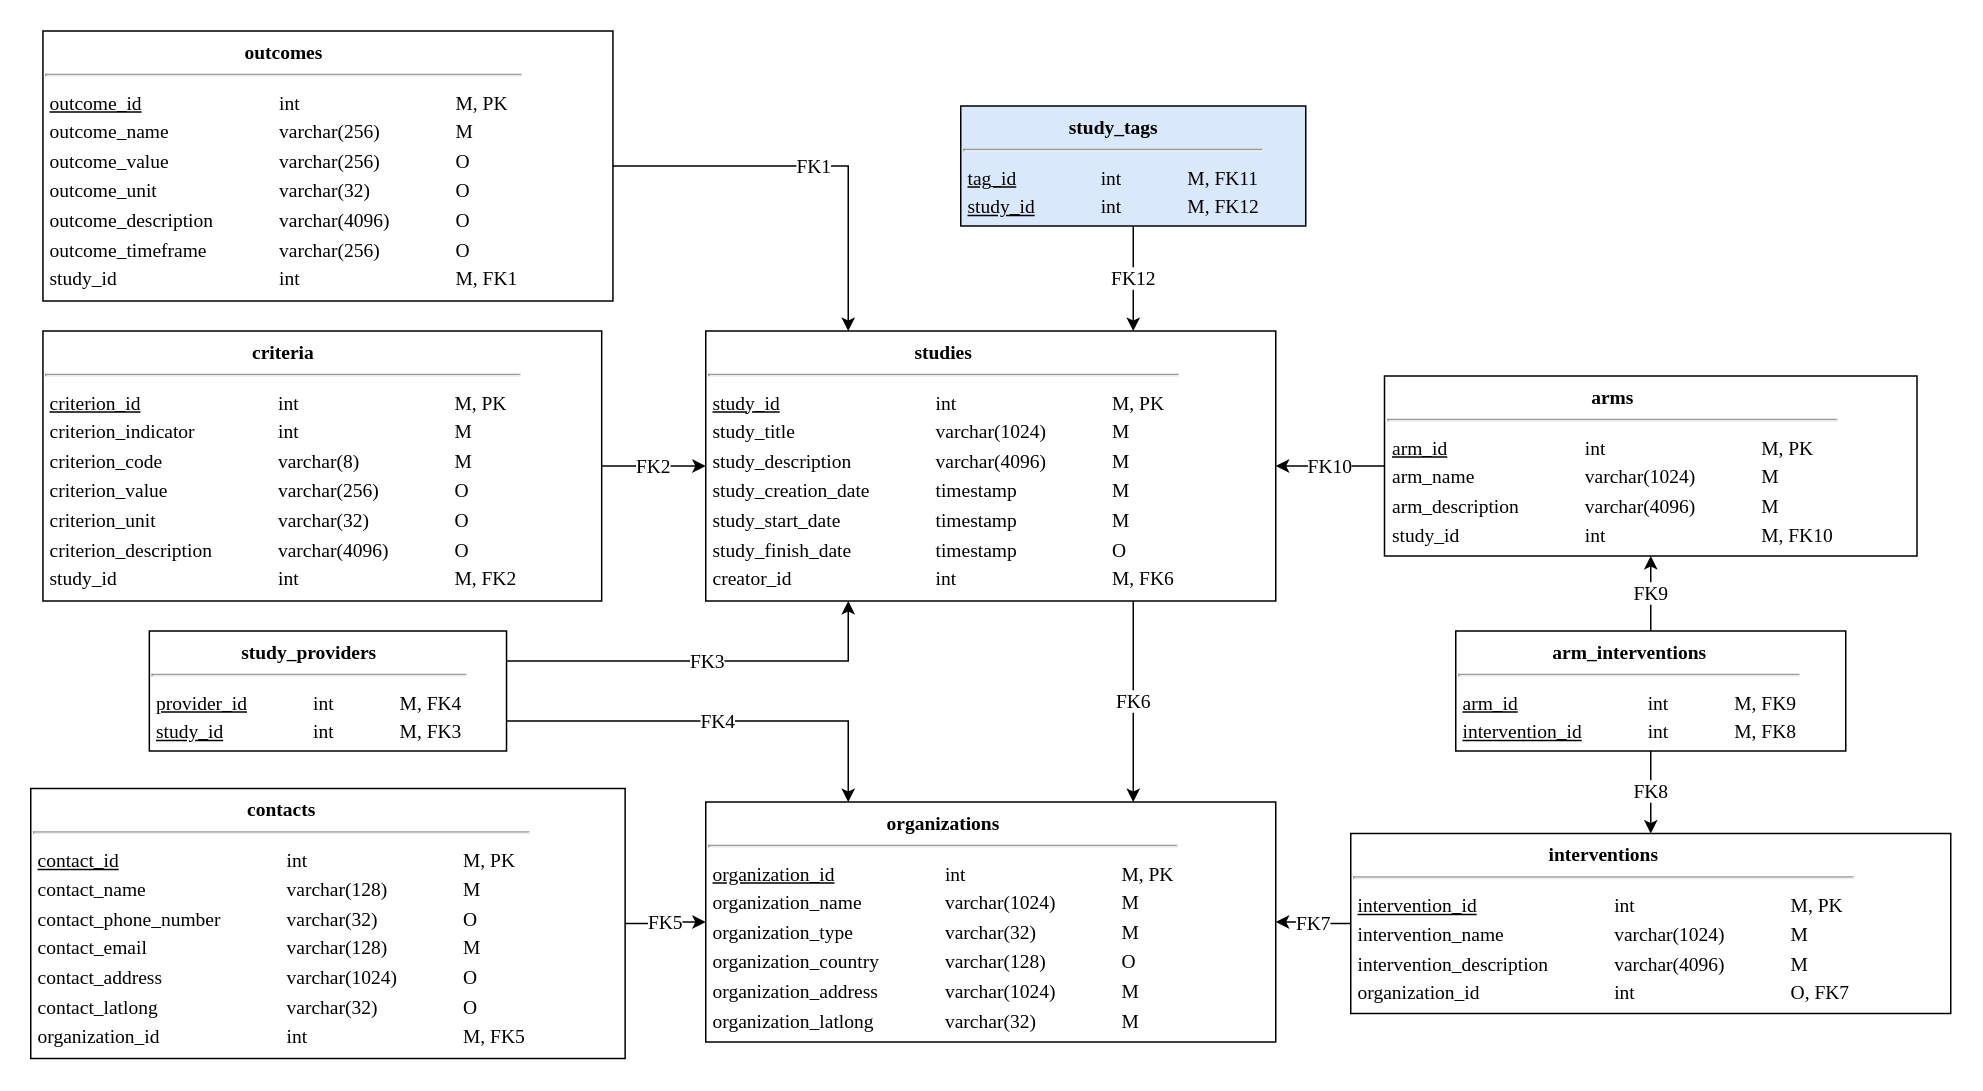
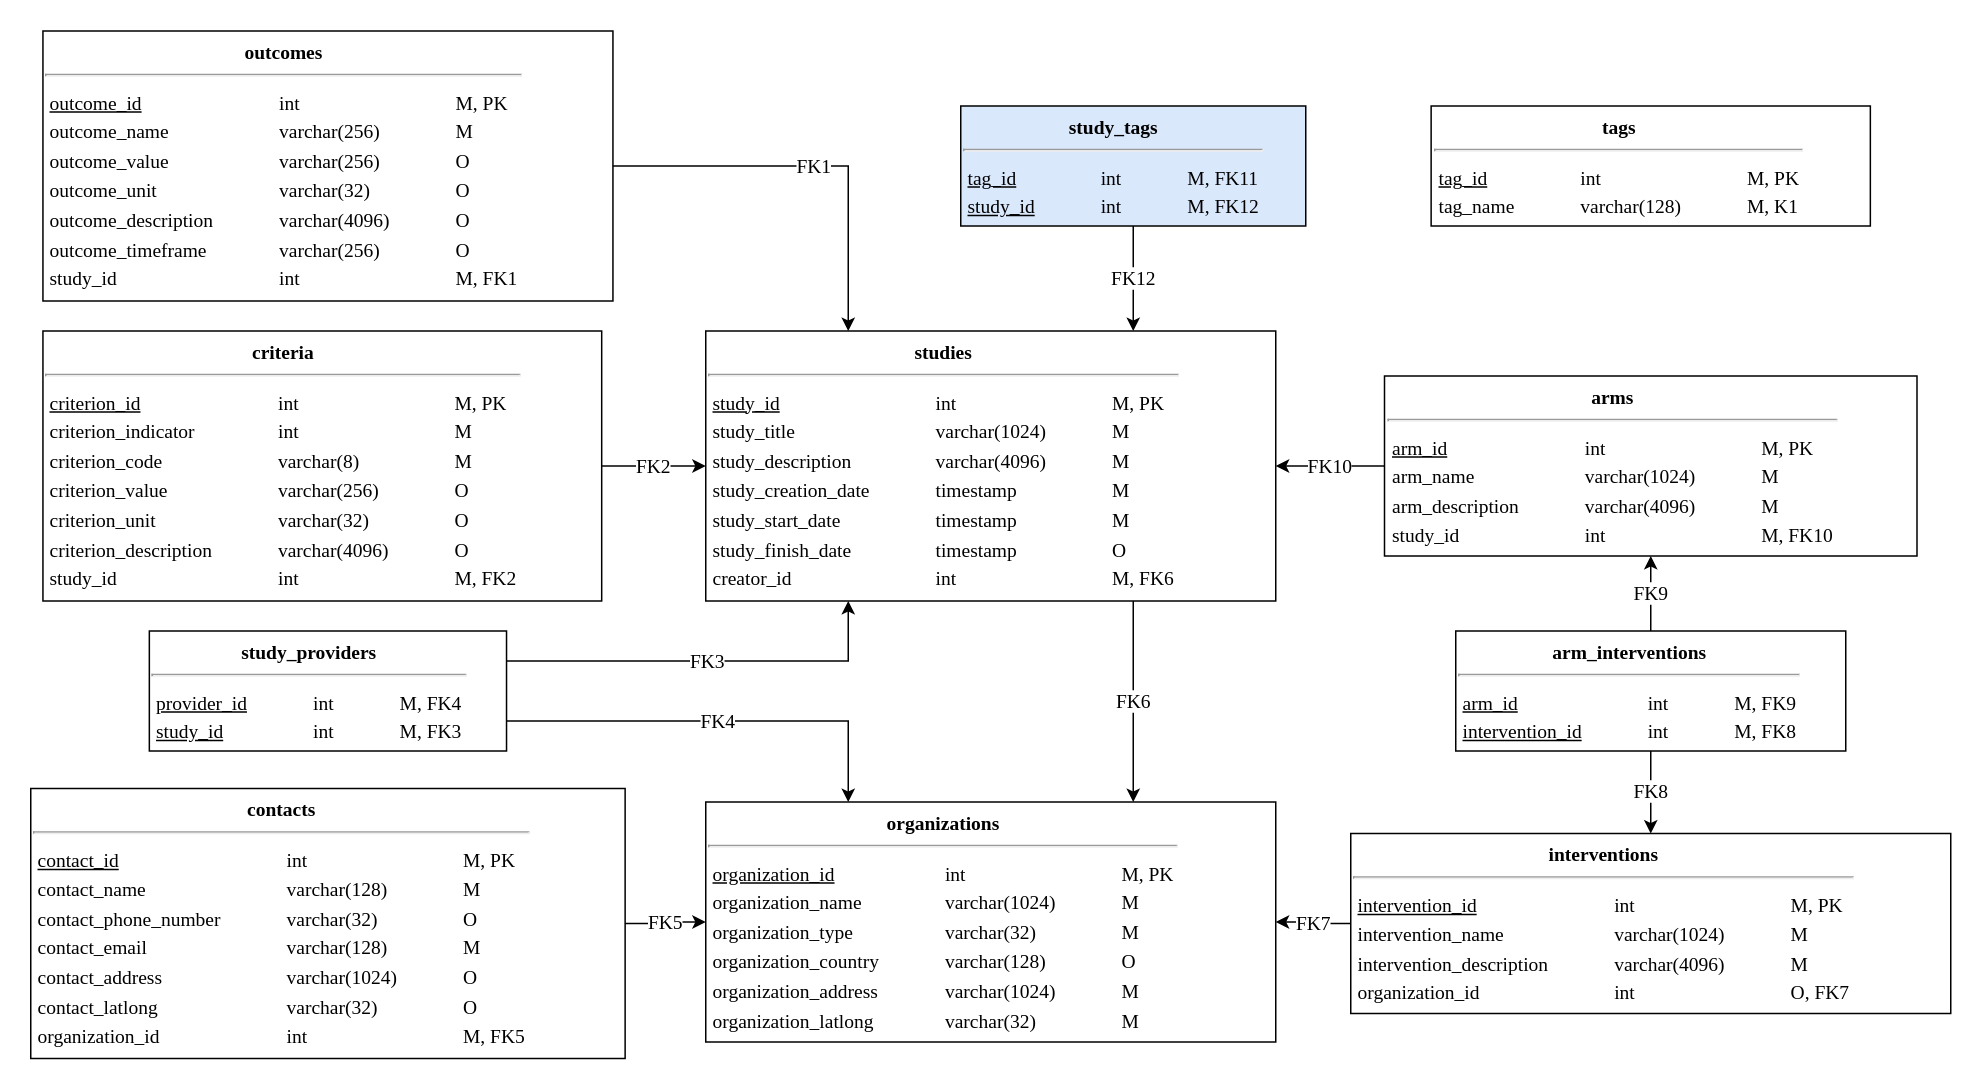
none -> (1651, 166)
